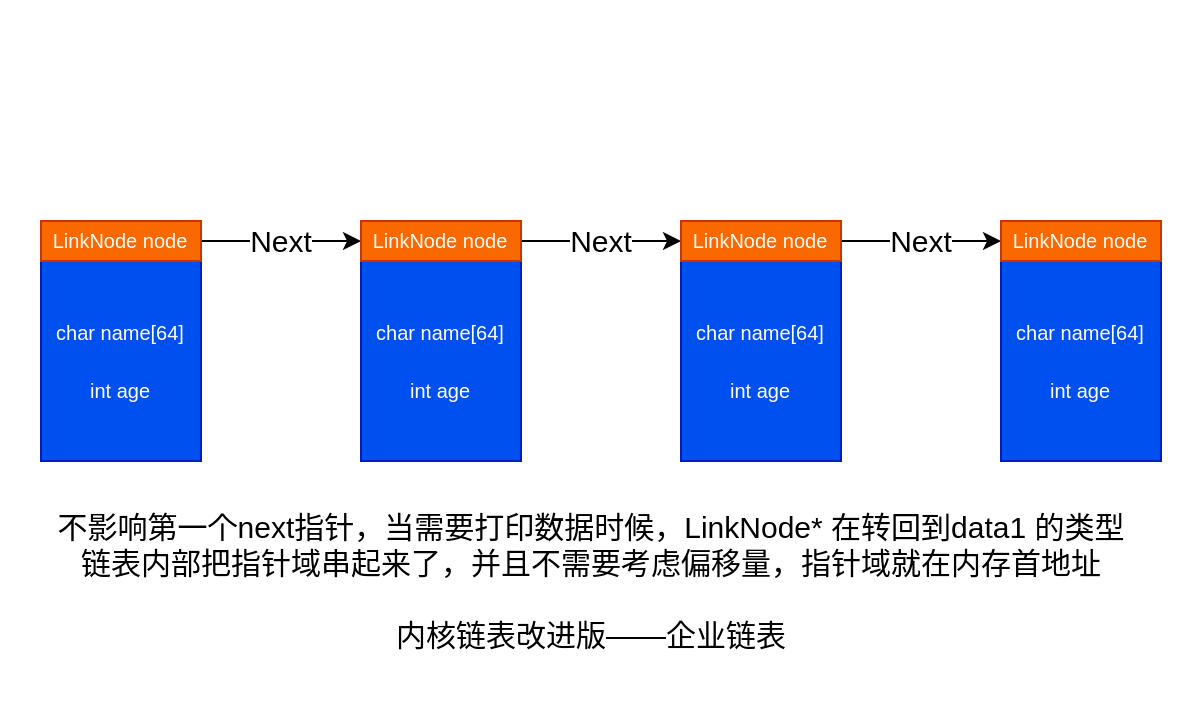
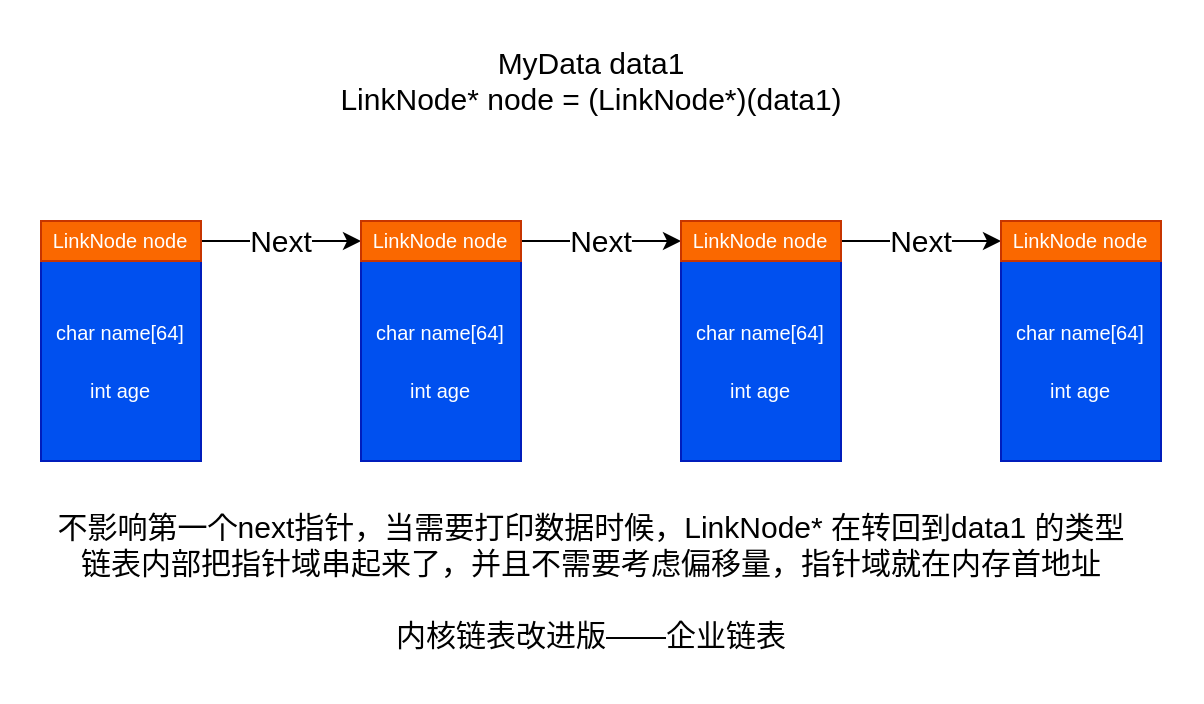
none -> (591, 81)
